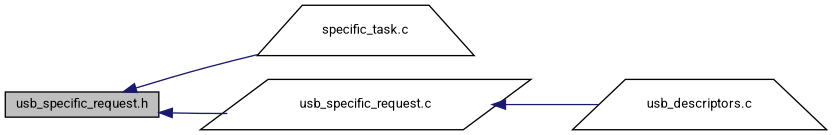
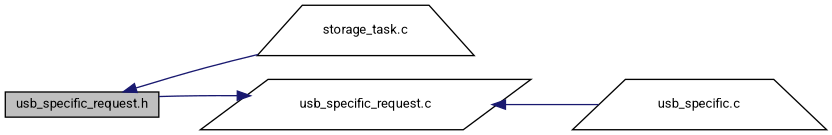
(366, 30) -> (366, 30)
(700, 105) -> (700, 105)
(200, 113) -> (198, 96)
